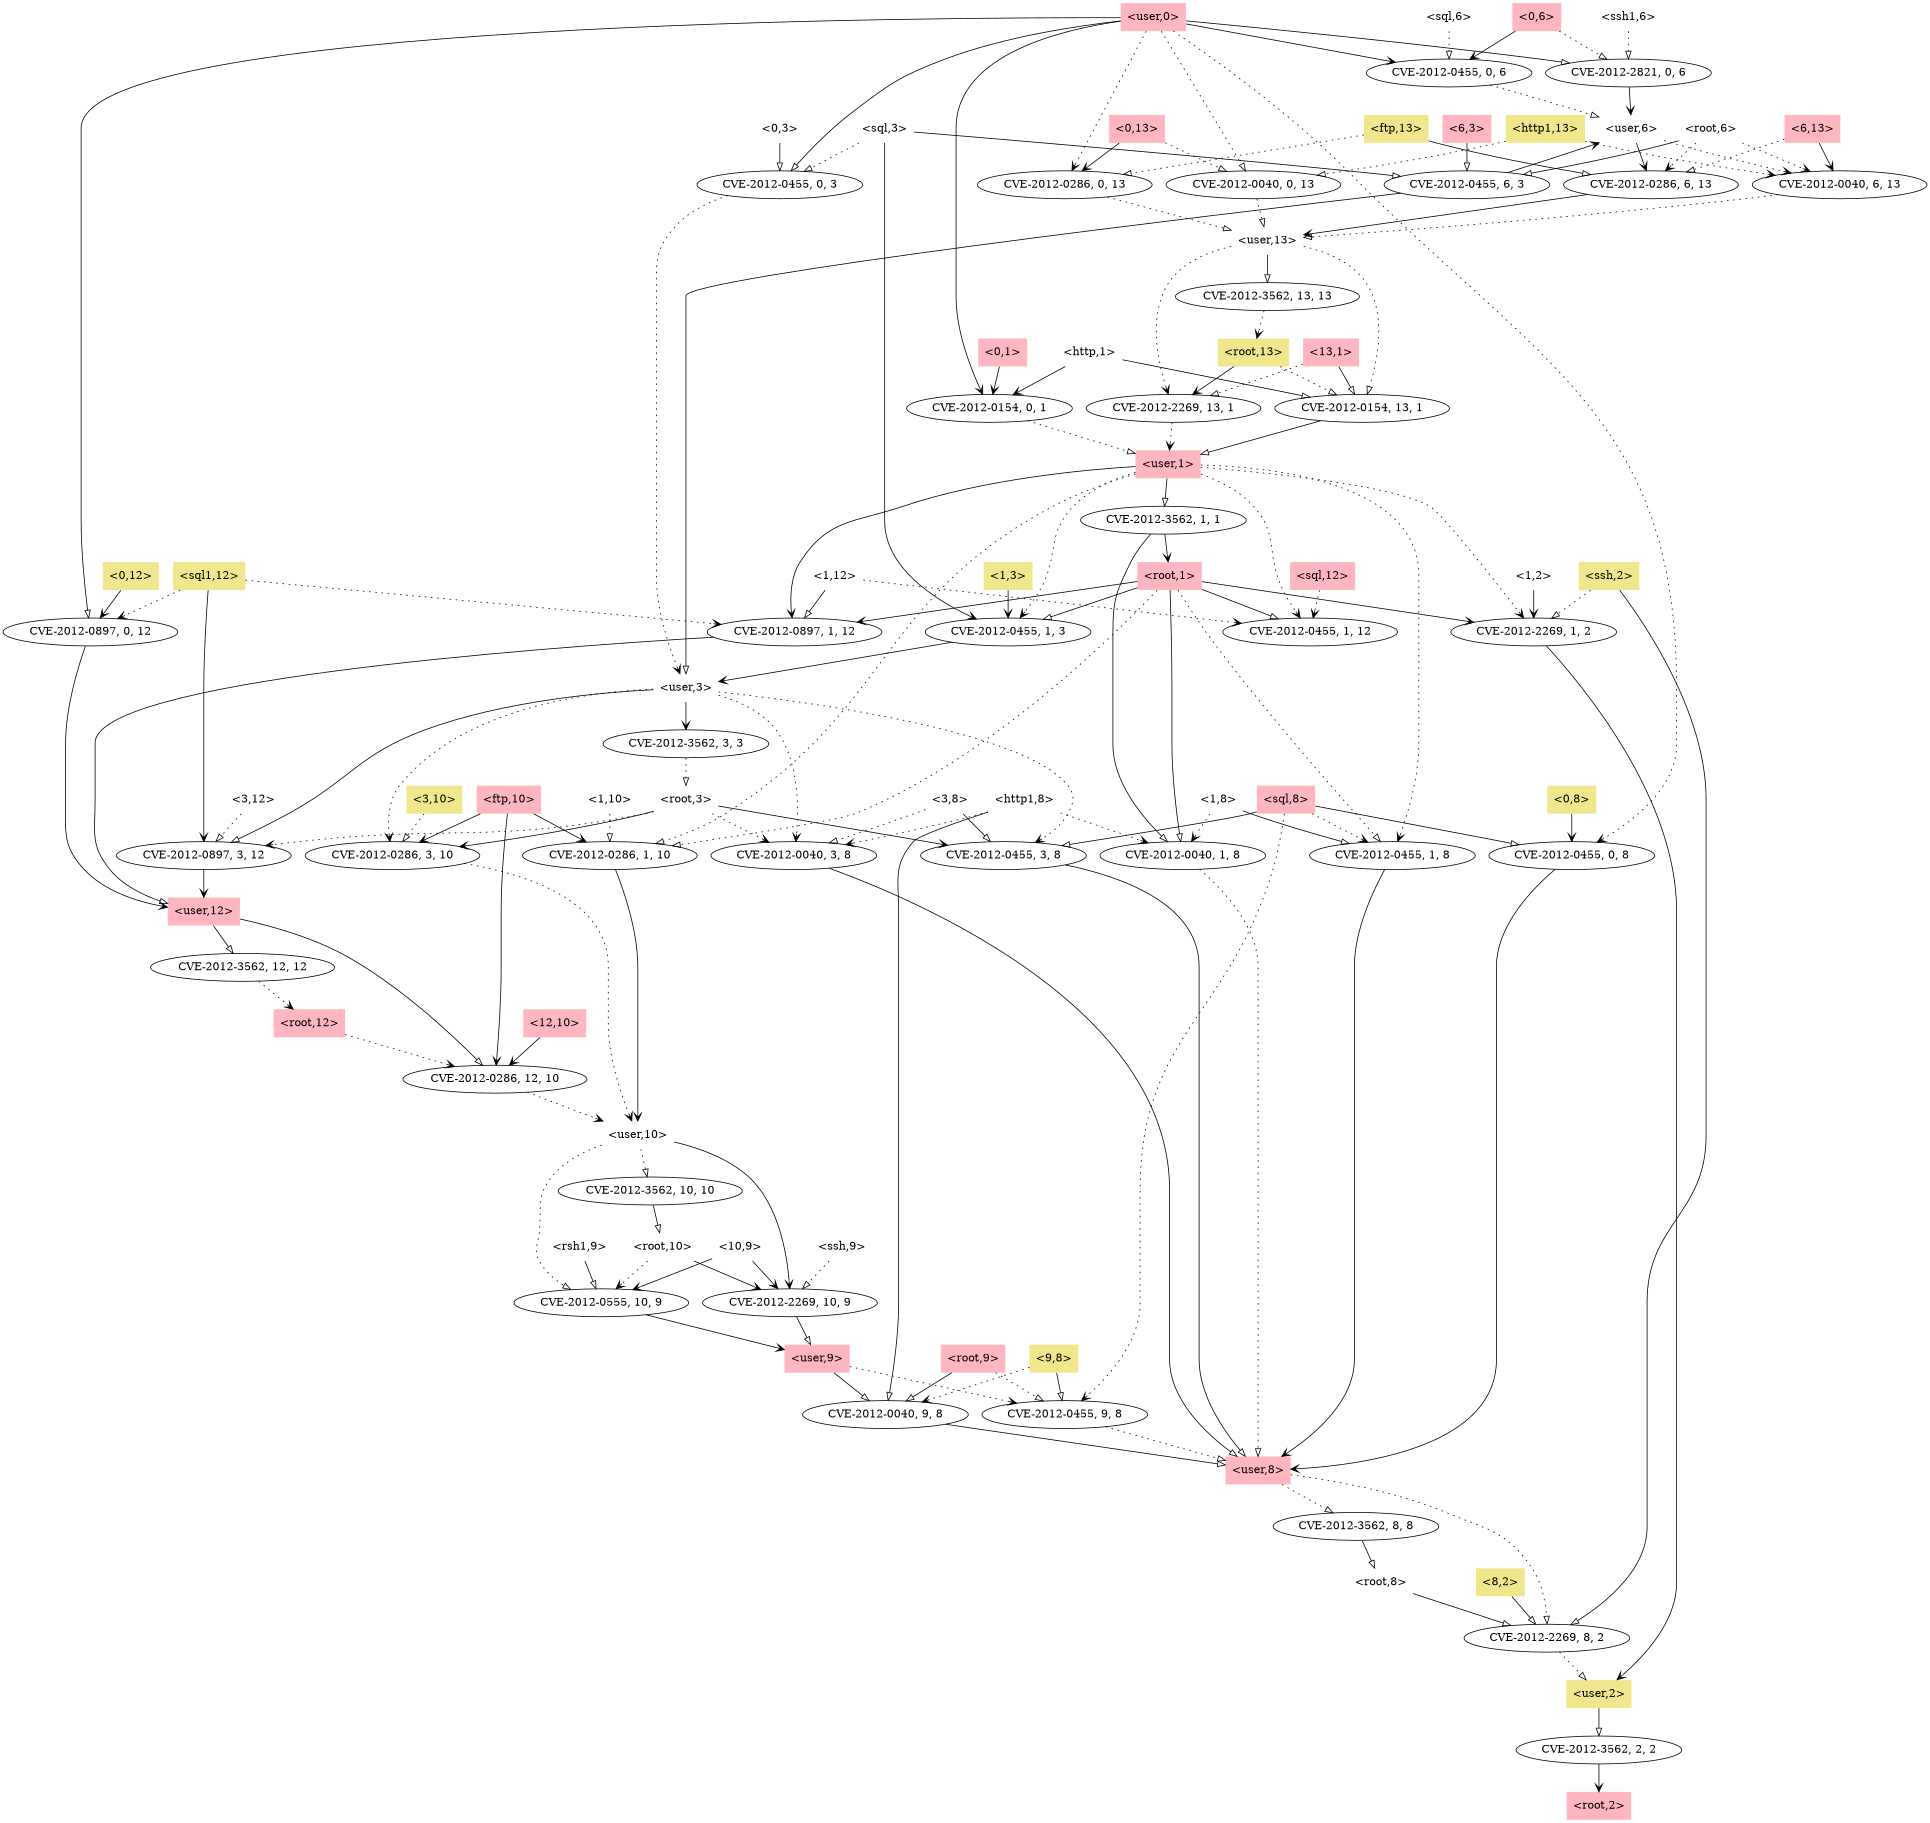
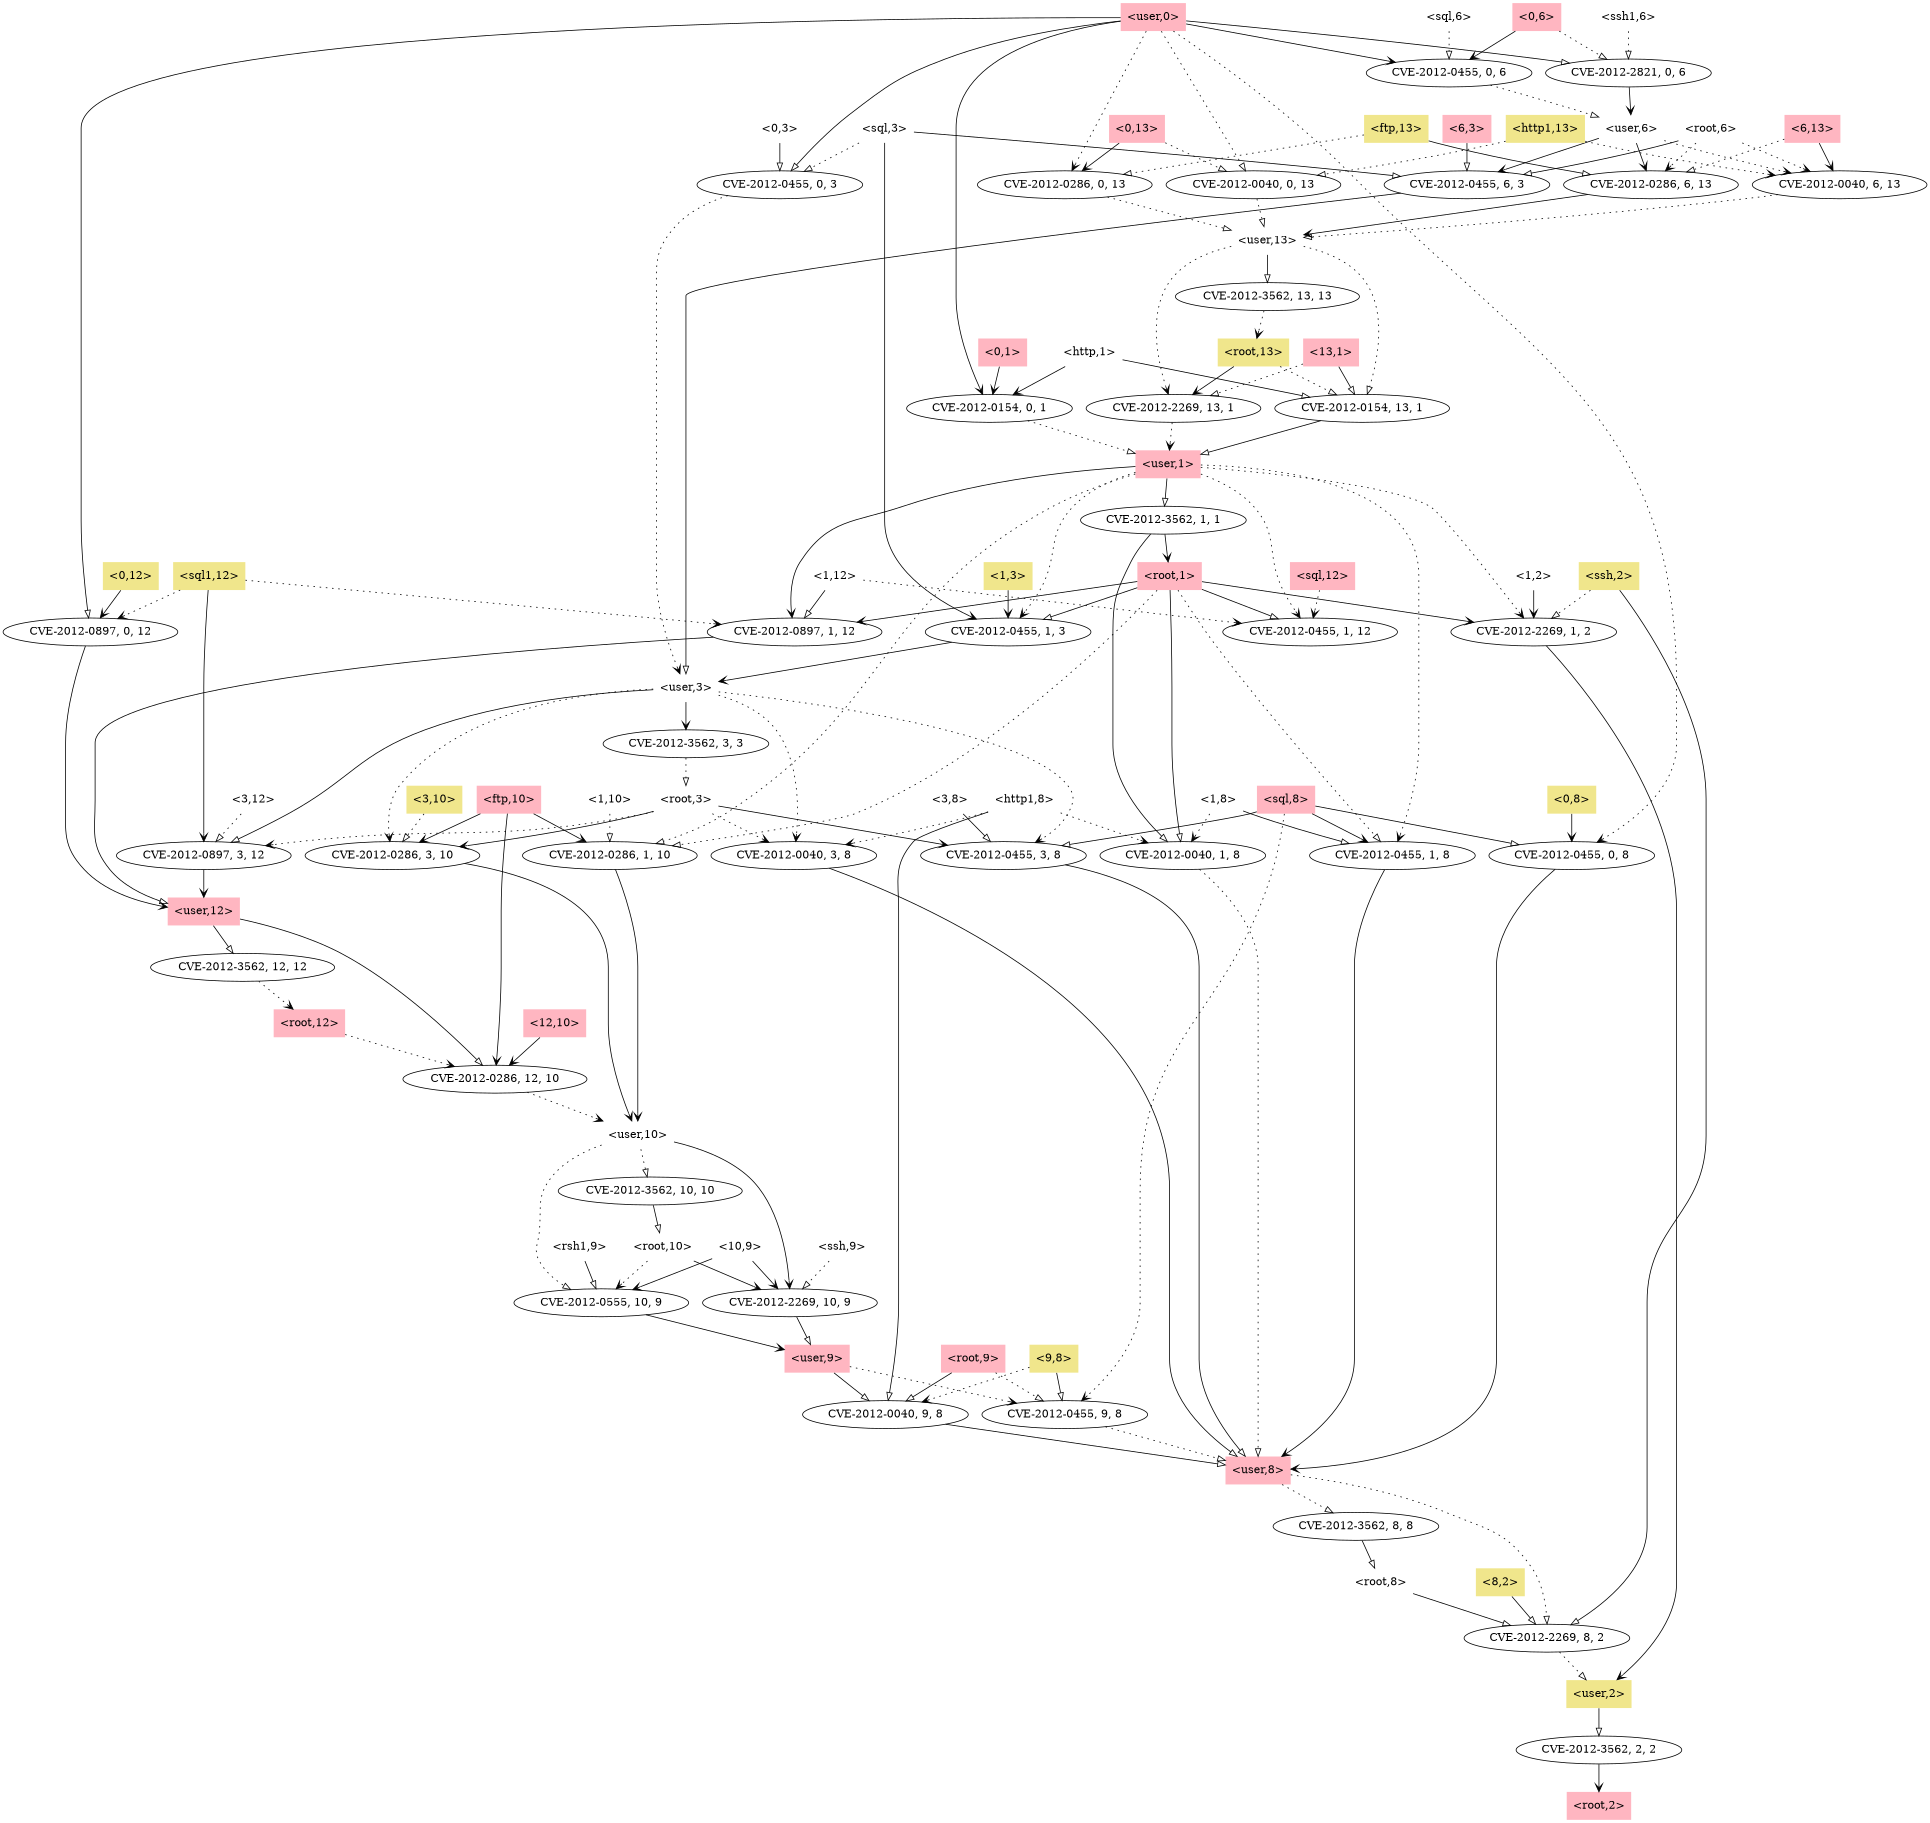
(1550, 159) -> (1552, 154)
(881, 825) -> none
(1336, 826) -> (1336, 826)
(605, 946) -> (605, 946)
